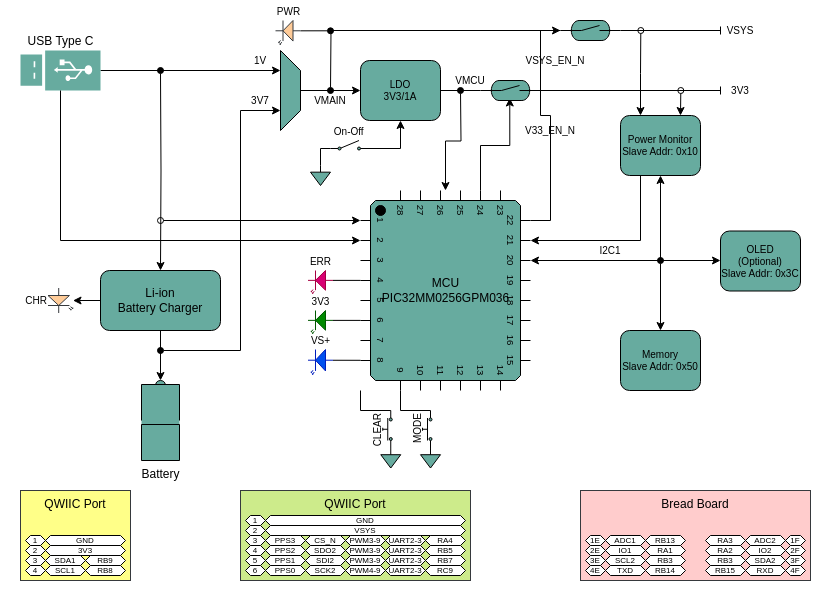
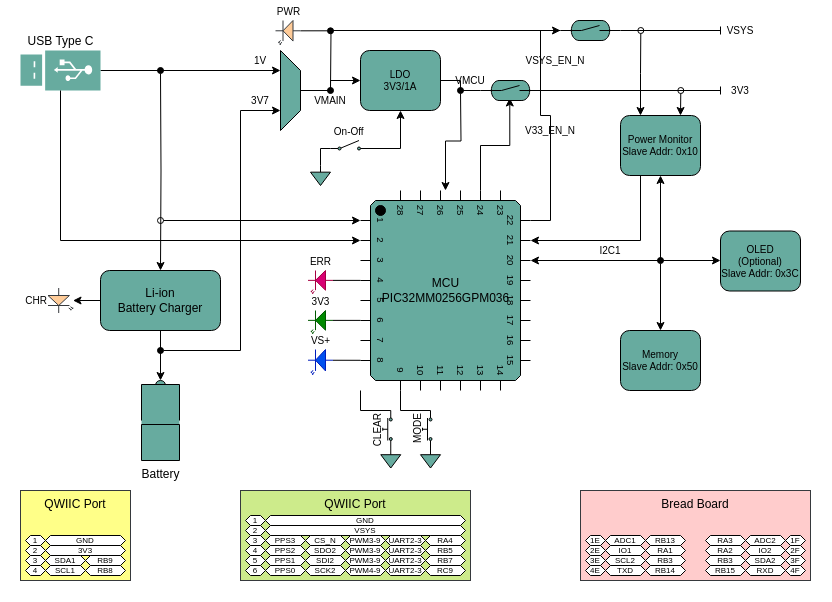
(401, 91) -> (401, 81)
